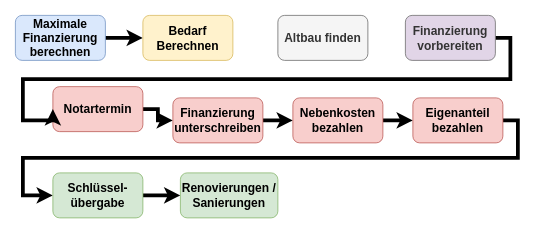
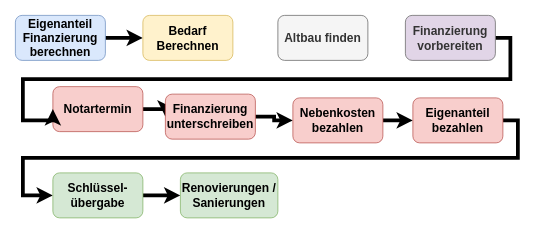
(60, 38) -> (60, 38)
(218, 120) -> (210, 117)
